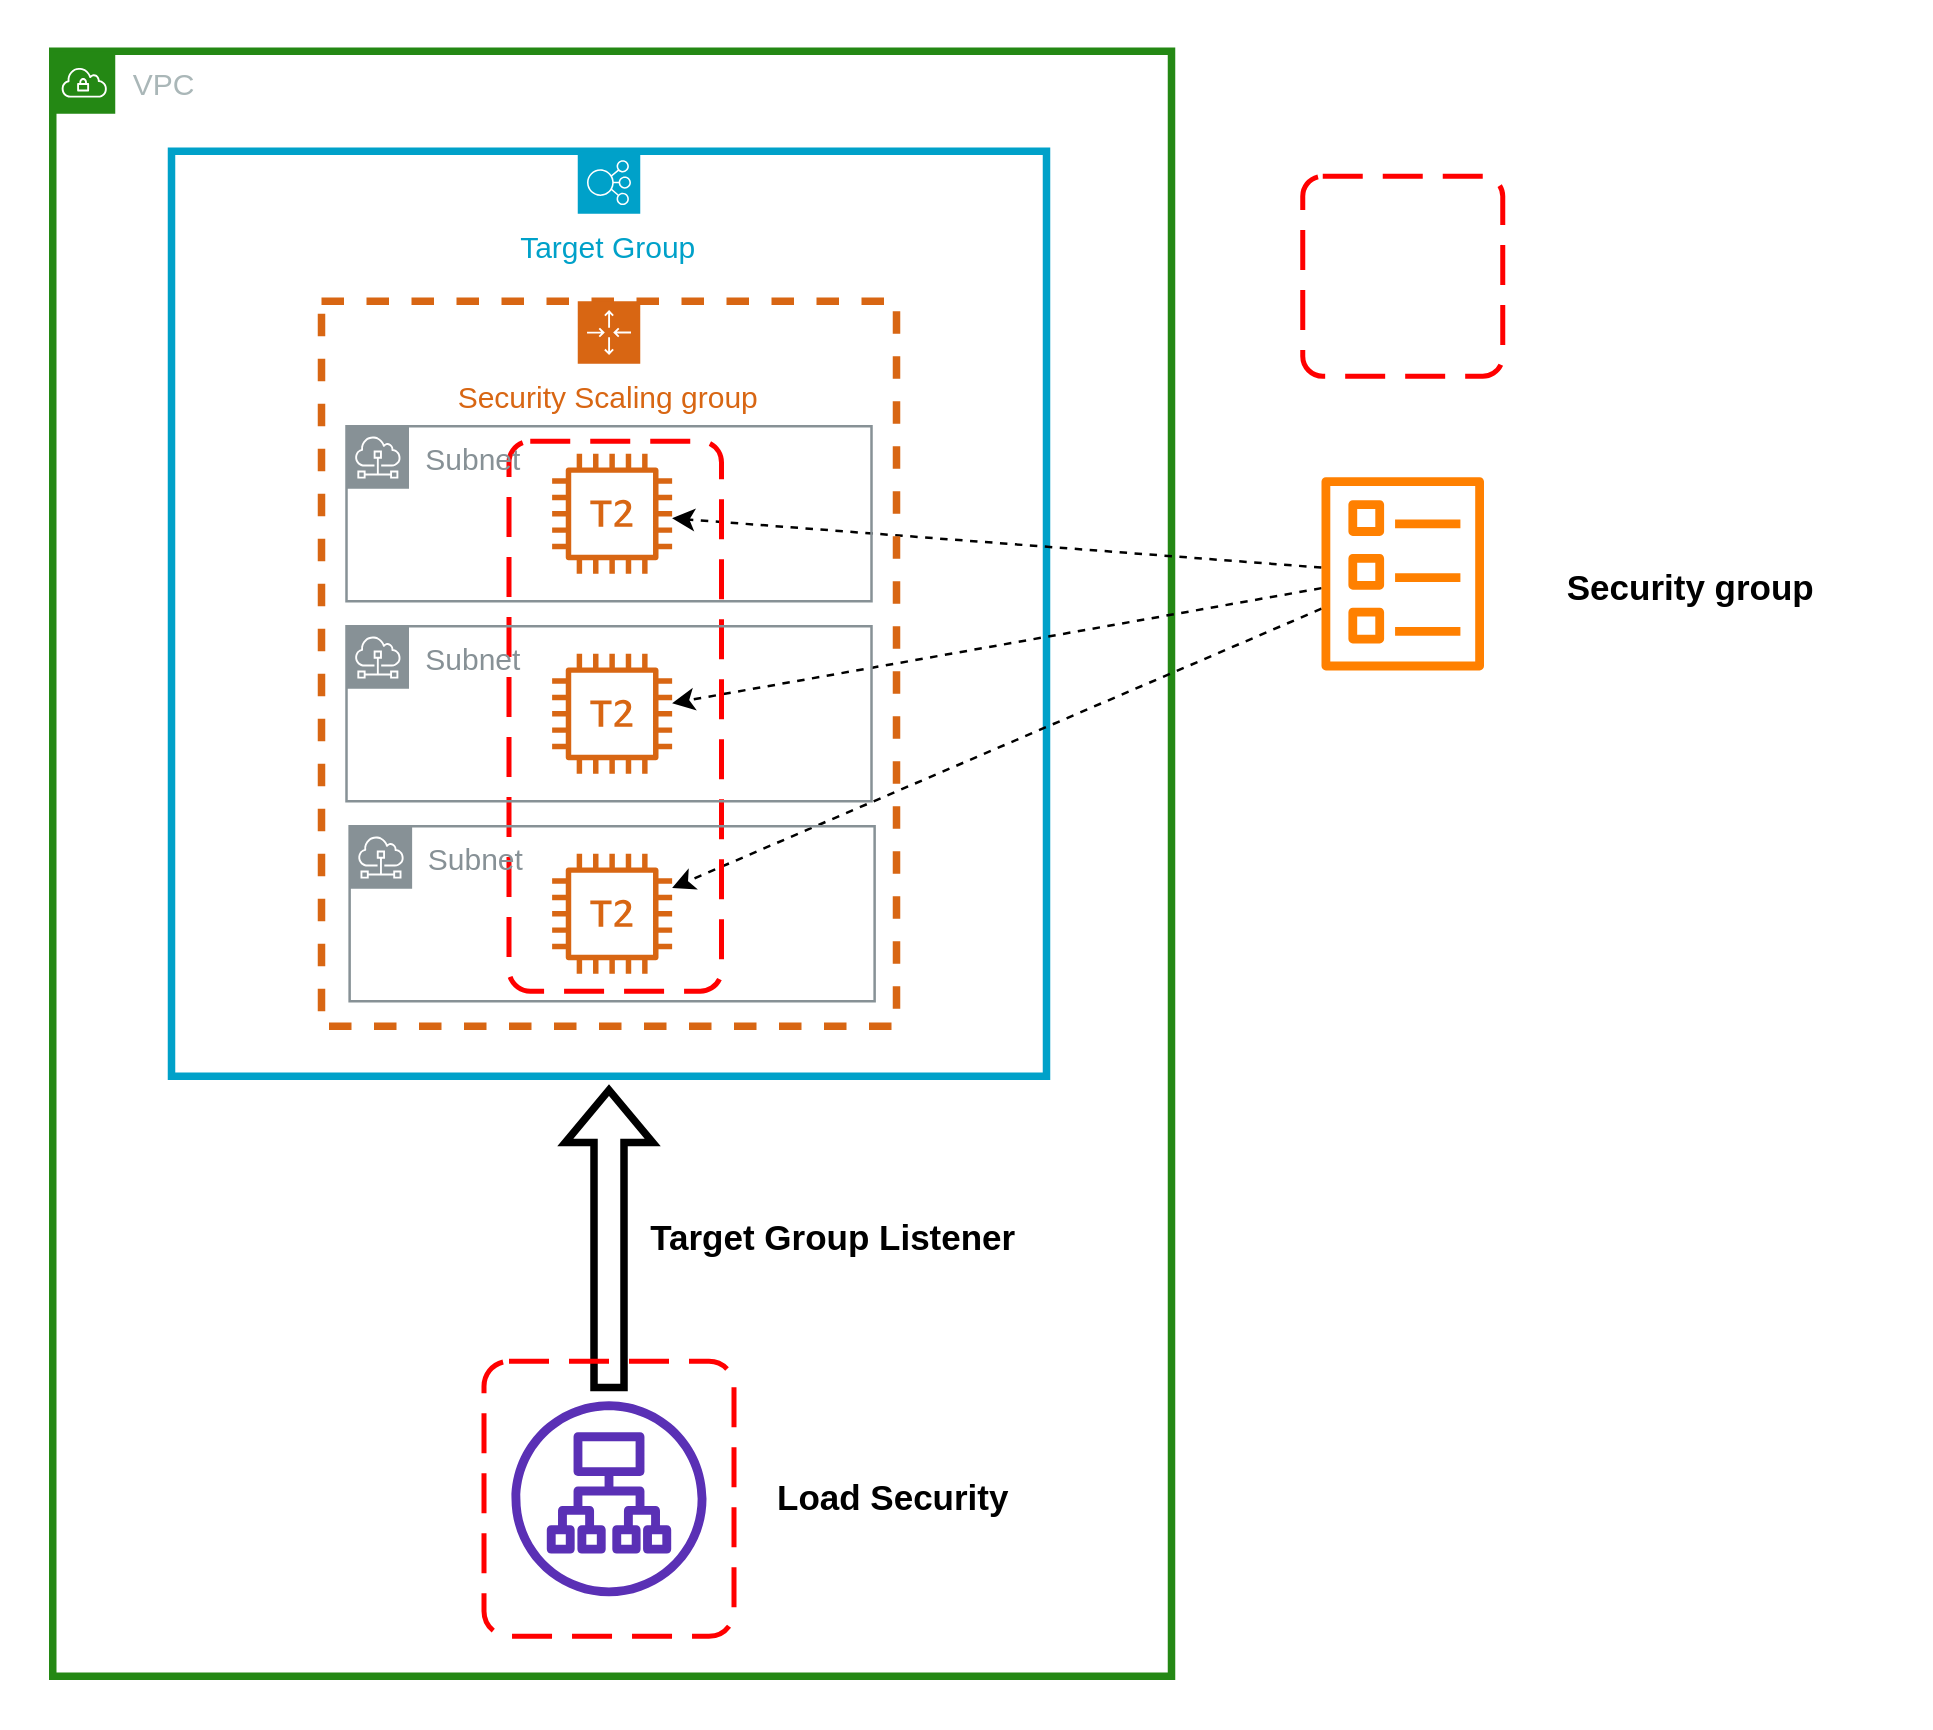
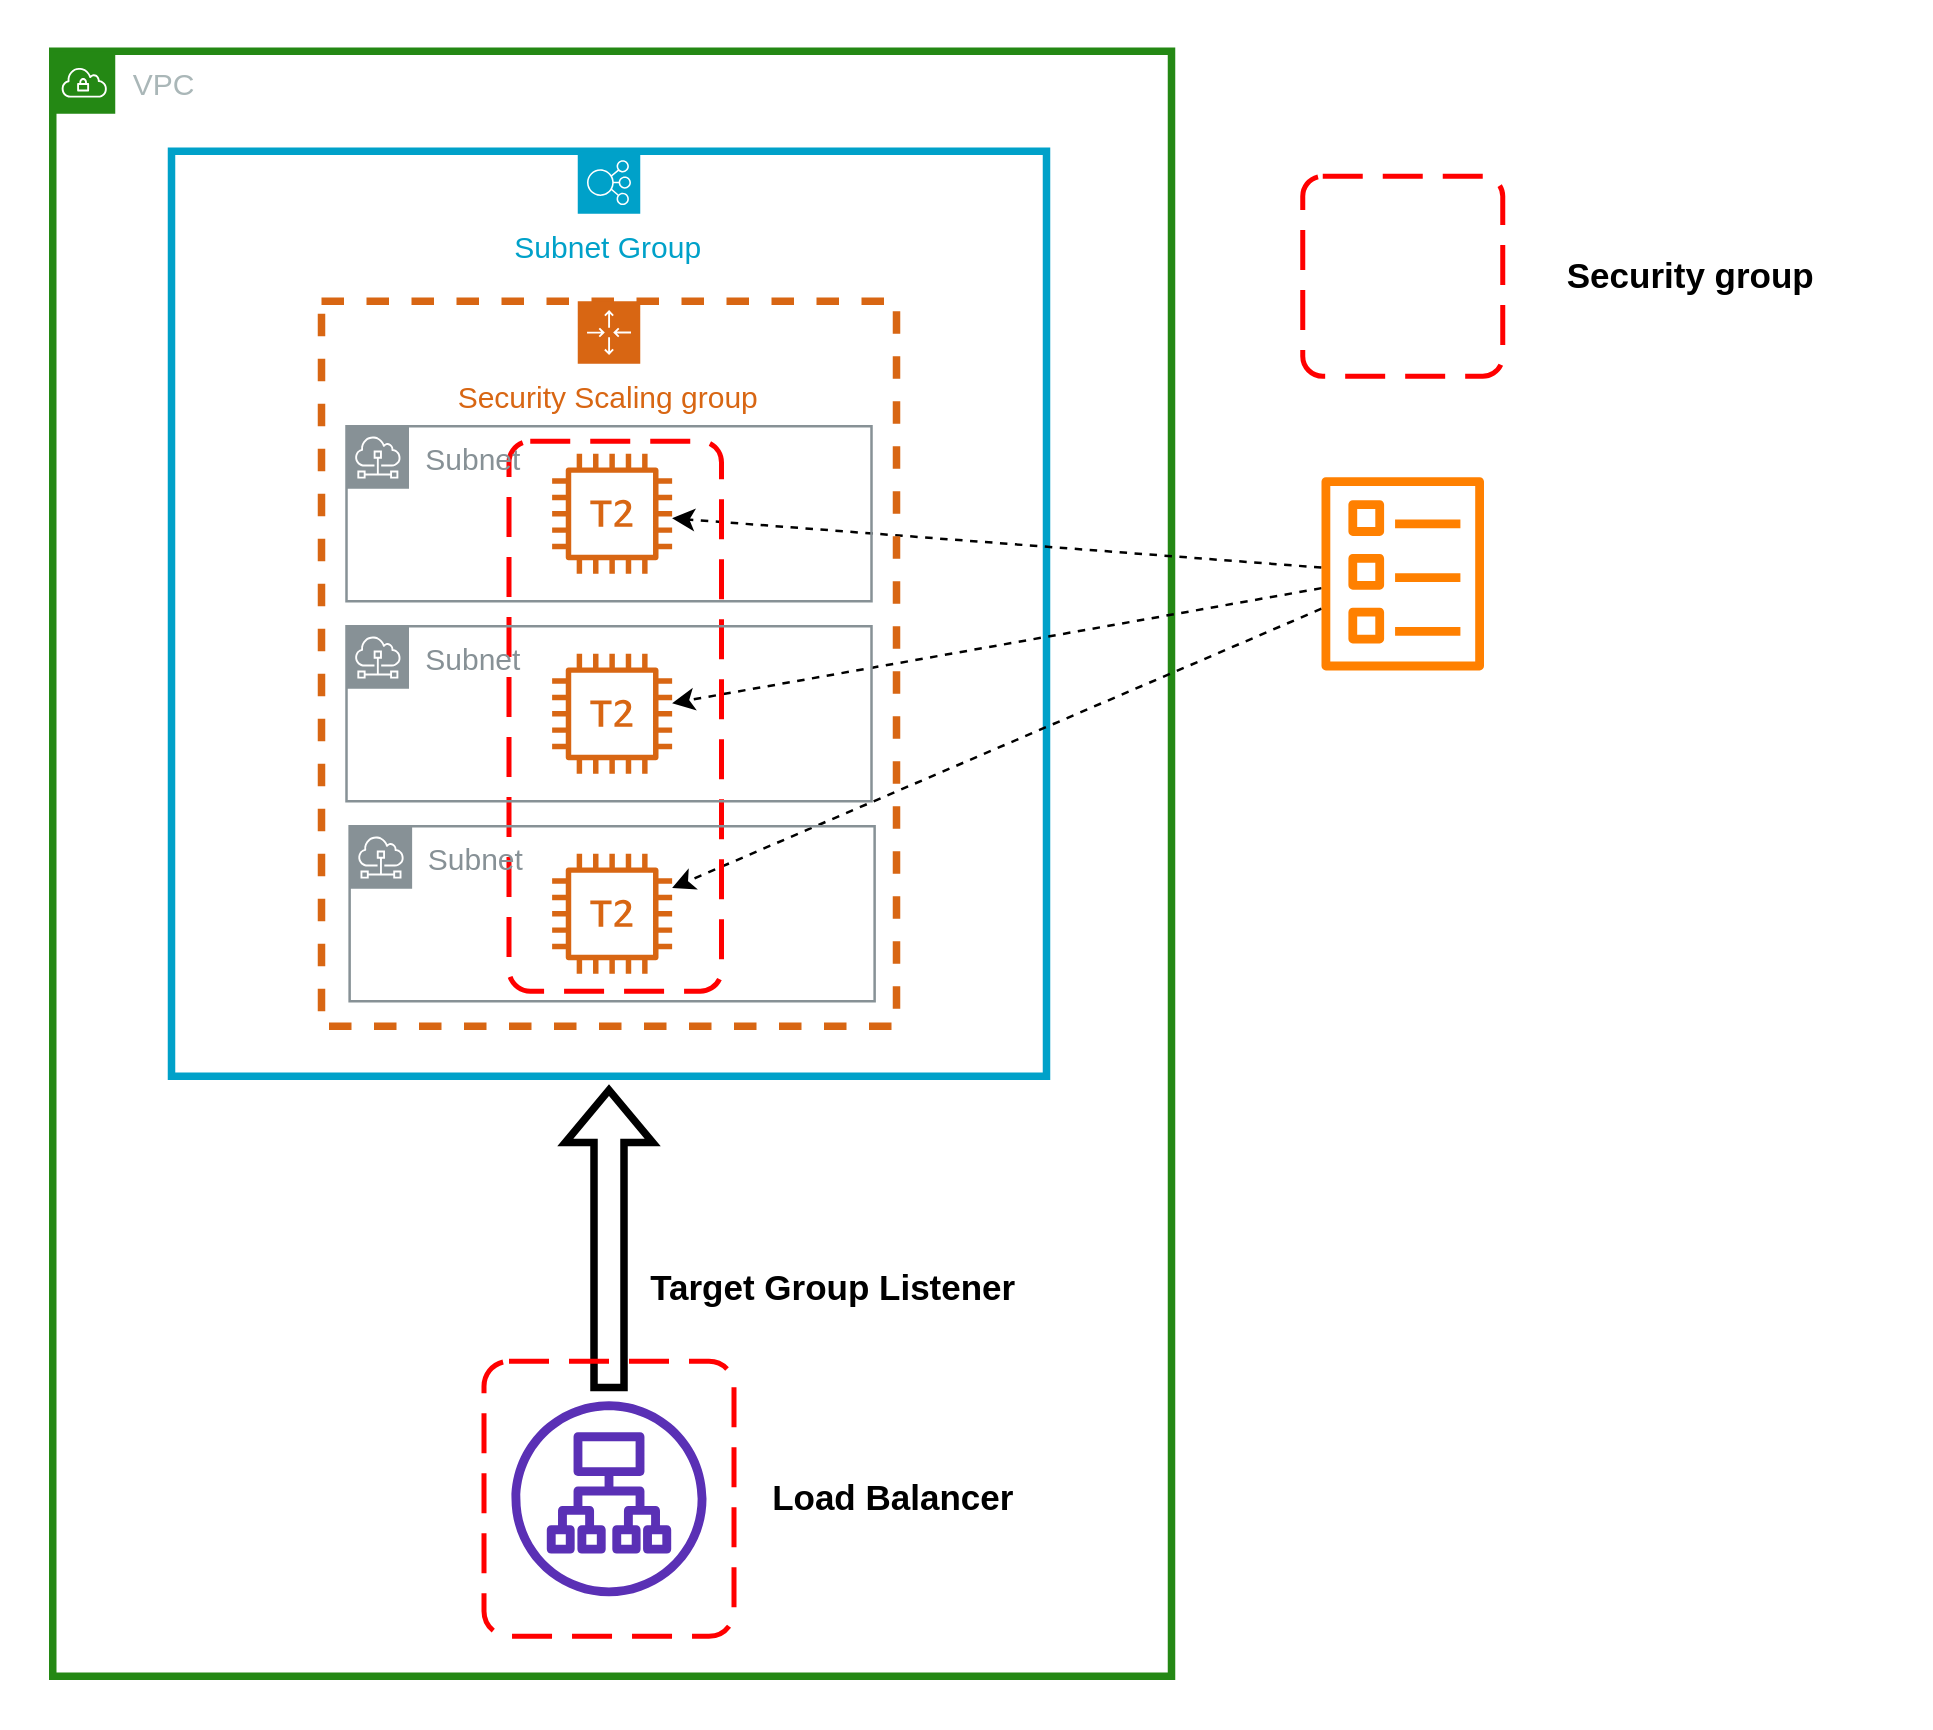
(609, 249) -> (609, 249)
(1690, 589) -> (1690, 276)
(834, 1239) -> (834, 1289)
(894, 1499) -> (894, 1499)
